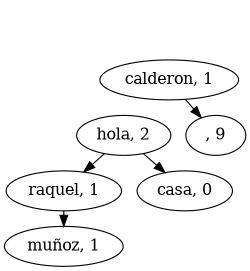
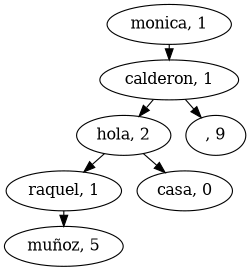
none -> (169, 24)
none -> (150, 104)
(64, 246) -> (64, 246)
